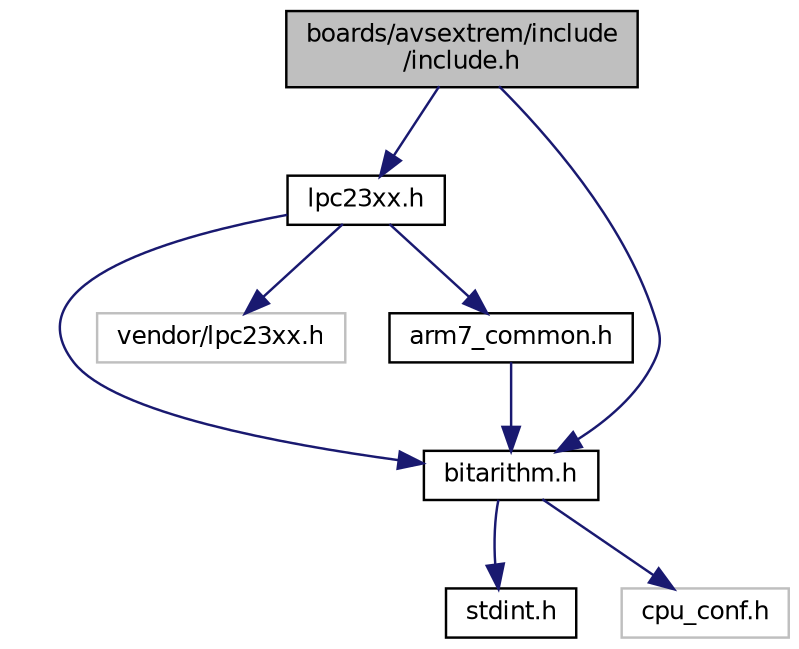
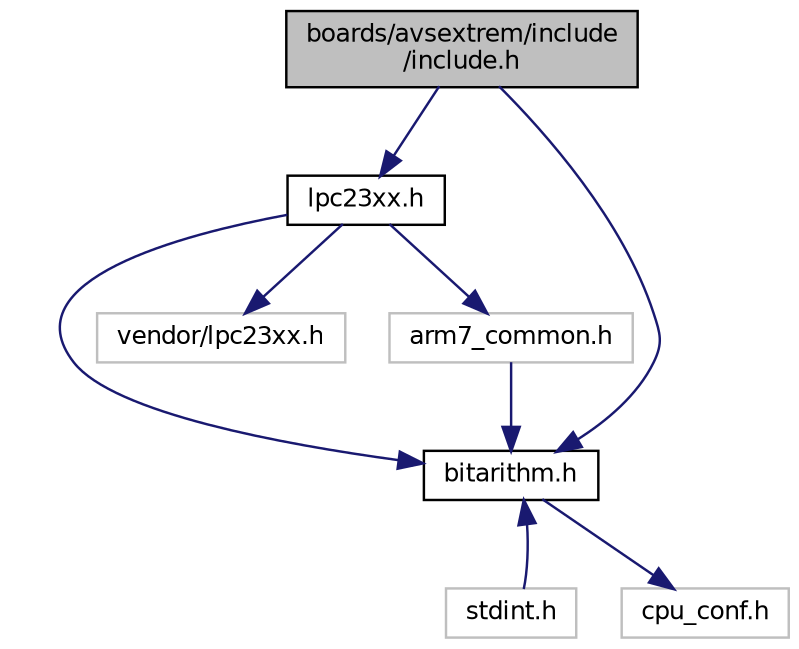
(511, 338) -> (511, 338)
(495, 532) -> (527, 557)
(511, 613) -> (511, 613)
